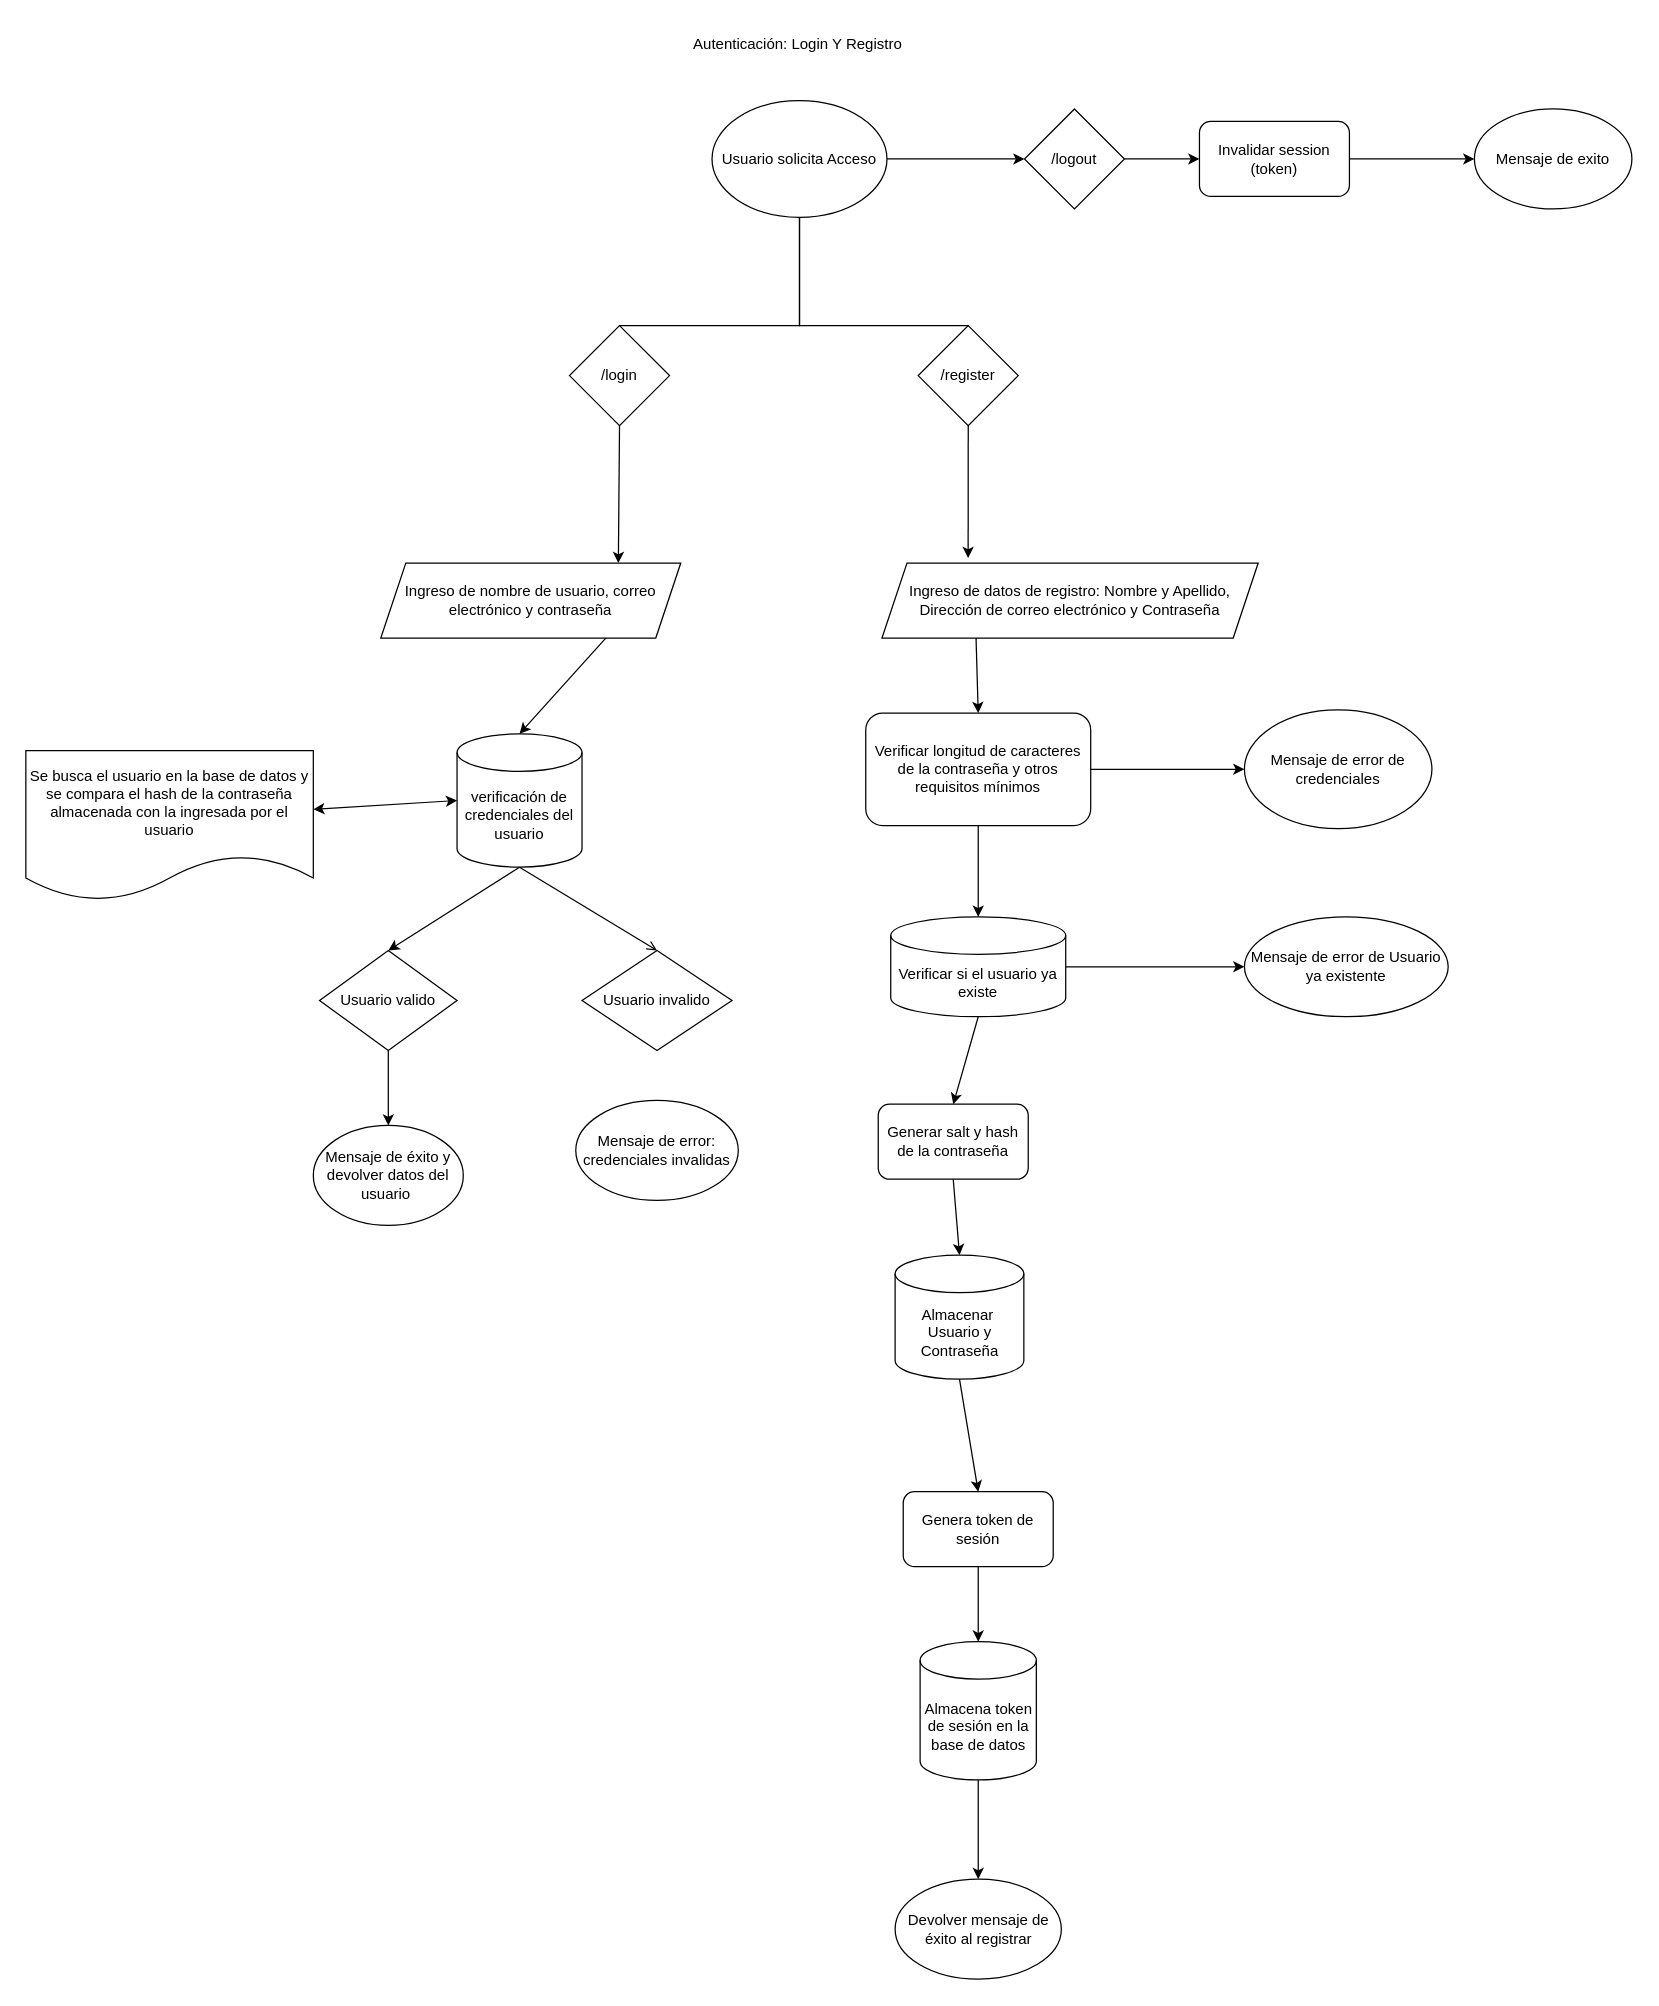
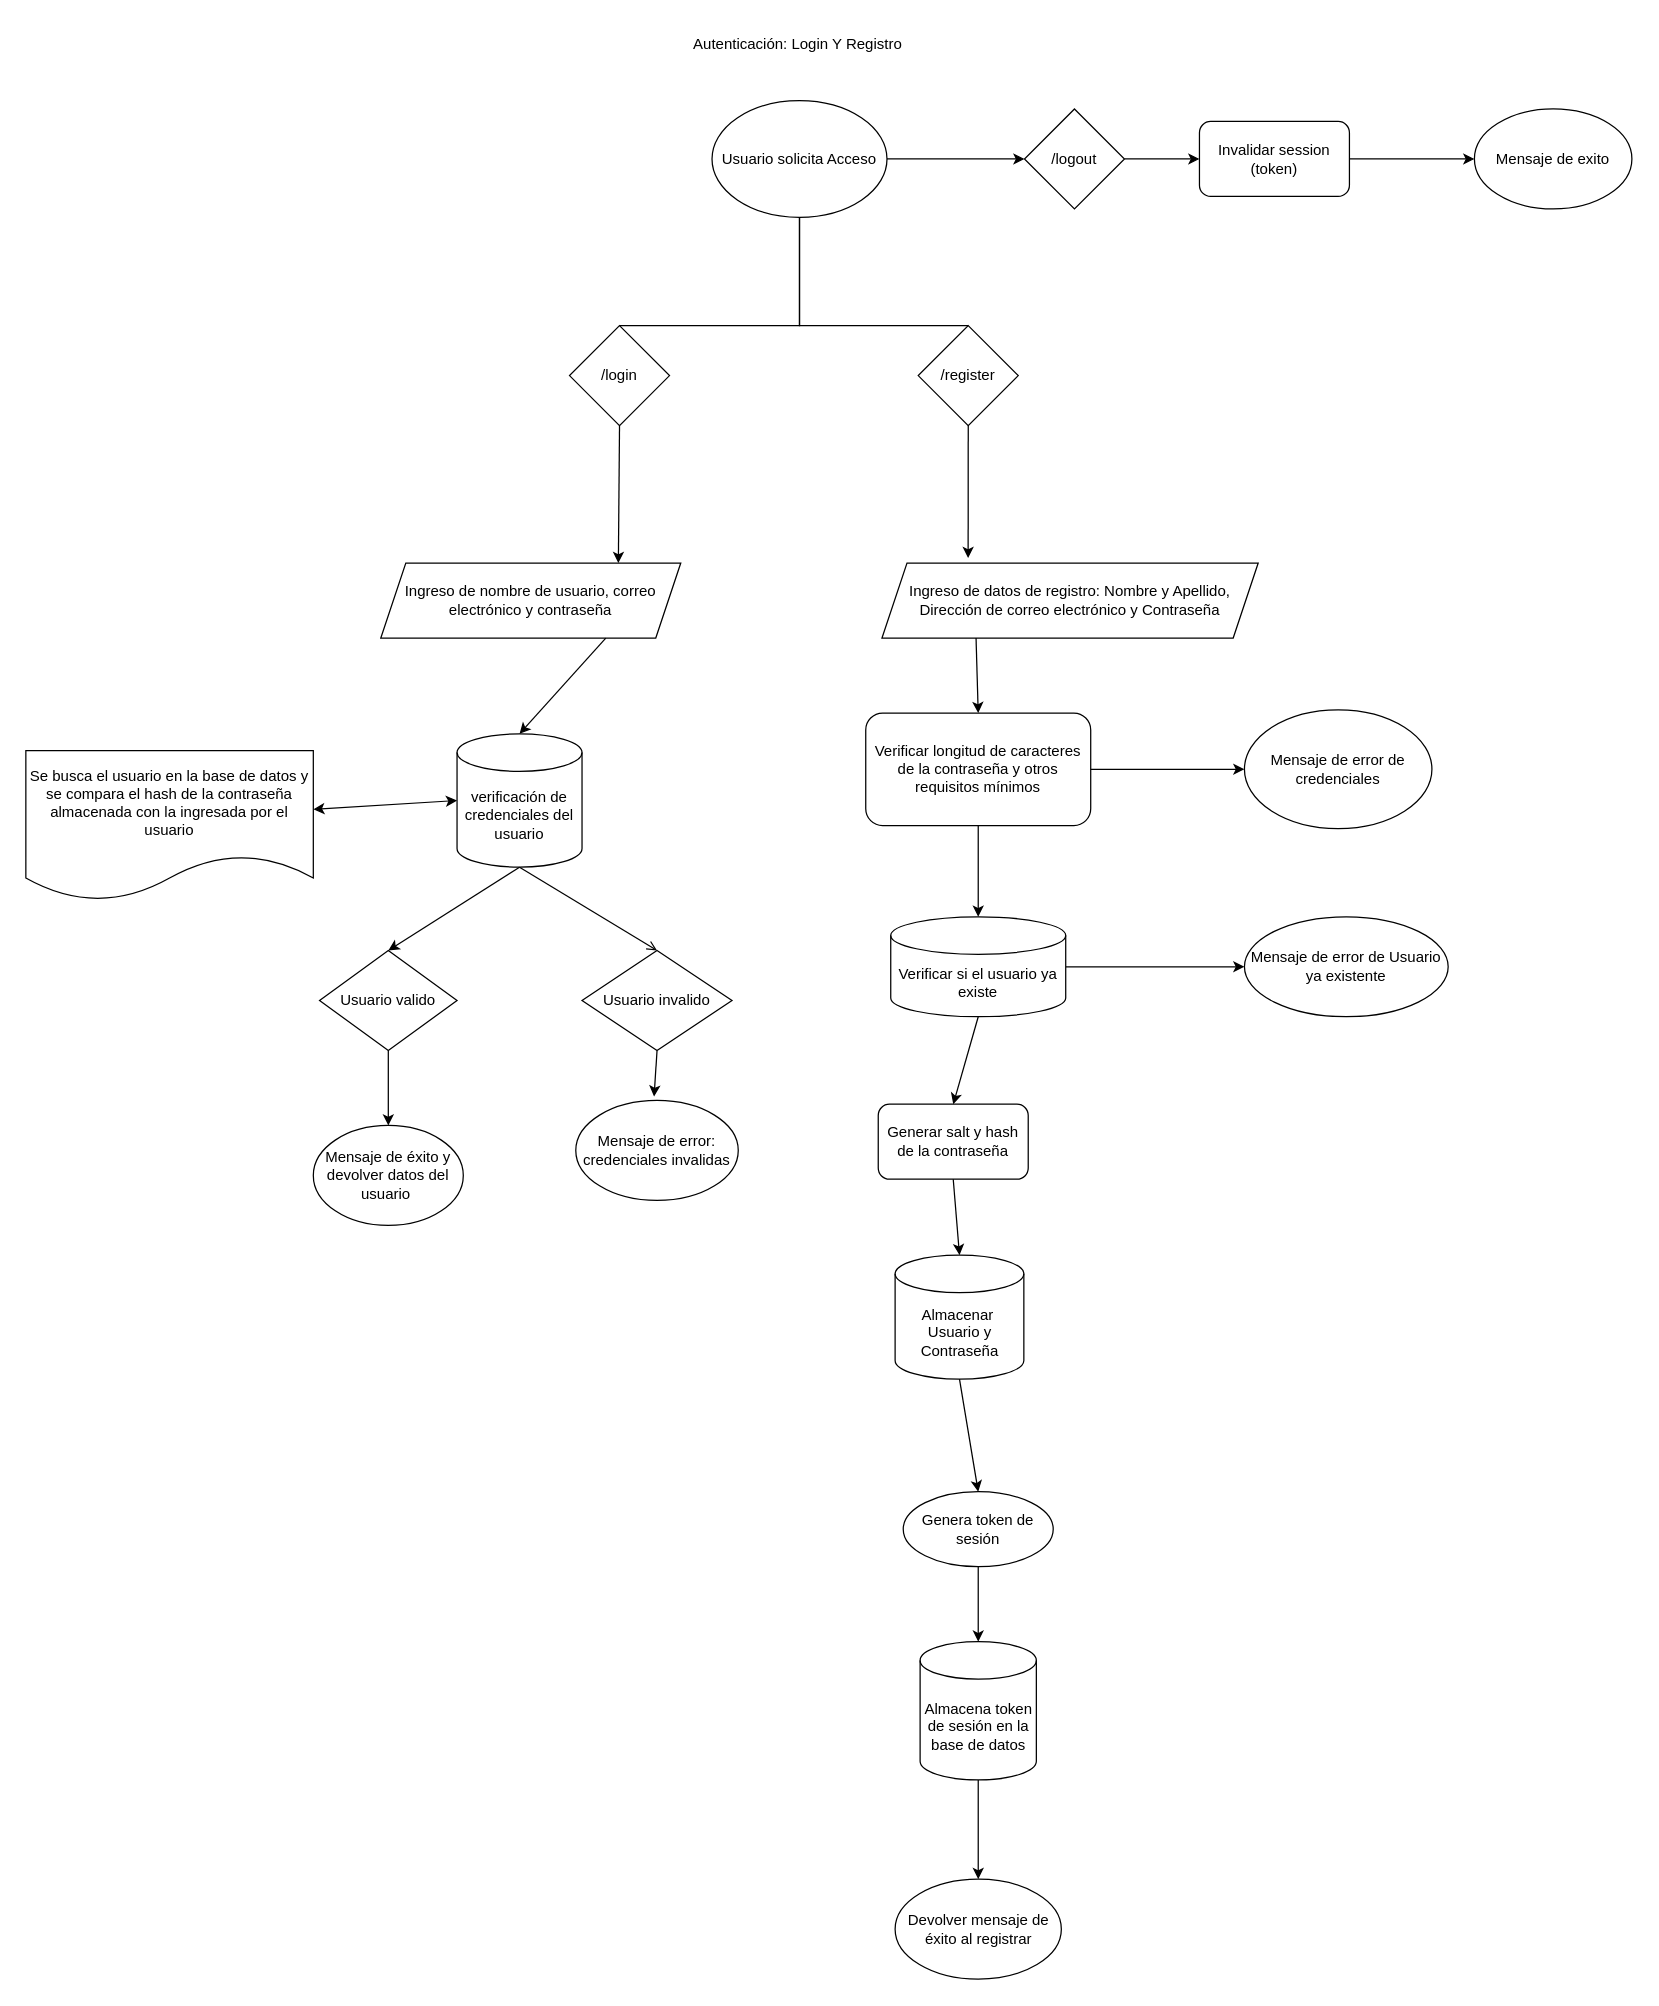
none -> (656, 1070)
(978, 1529) -> (978, 1529)
